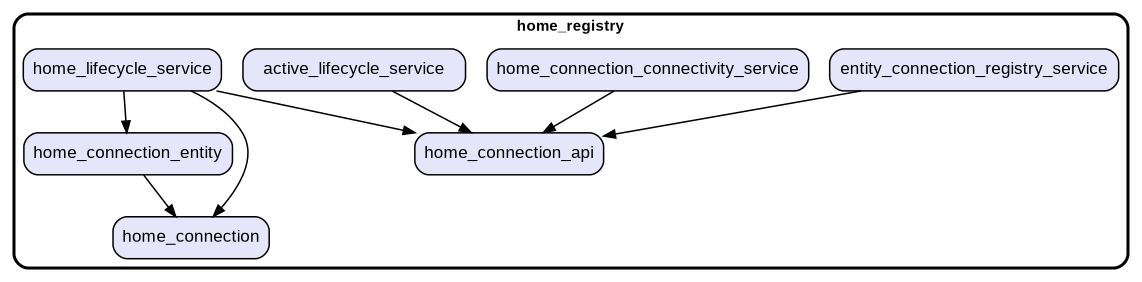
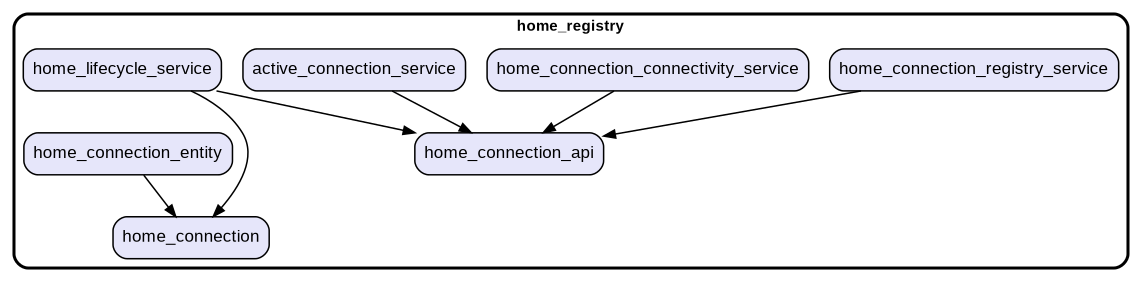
(354, 70) -> (354, 70)
(974, 70) -> (974, 70)
(125, 106) -> none
